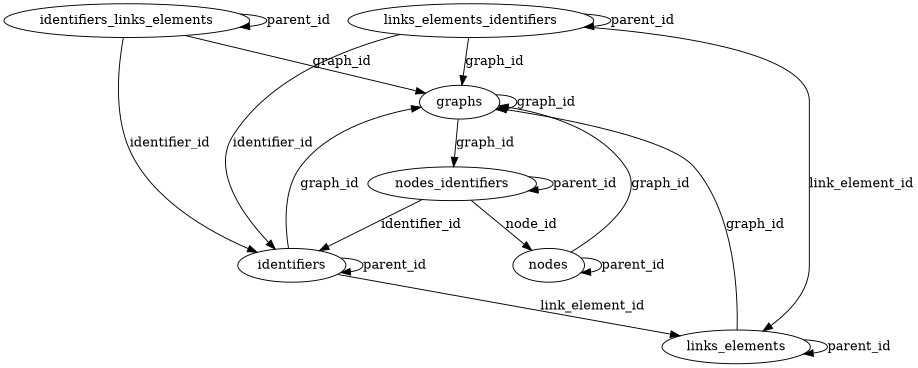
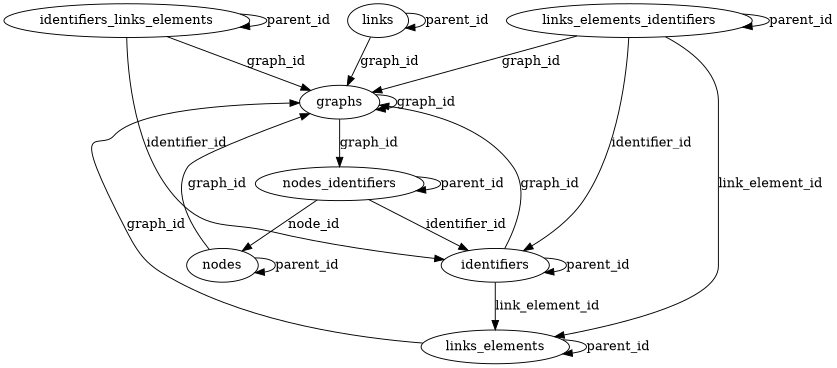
none -> (378, 21)
